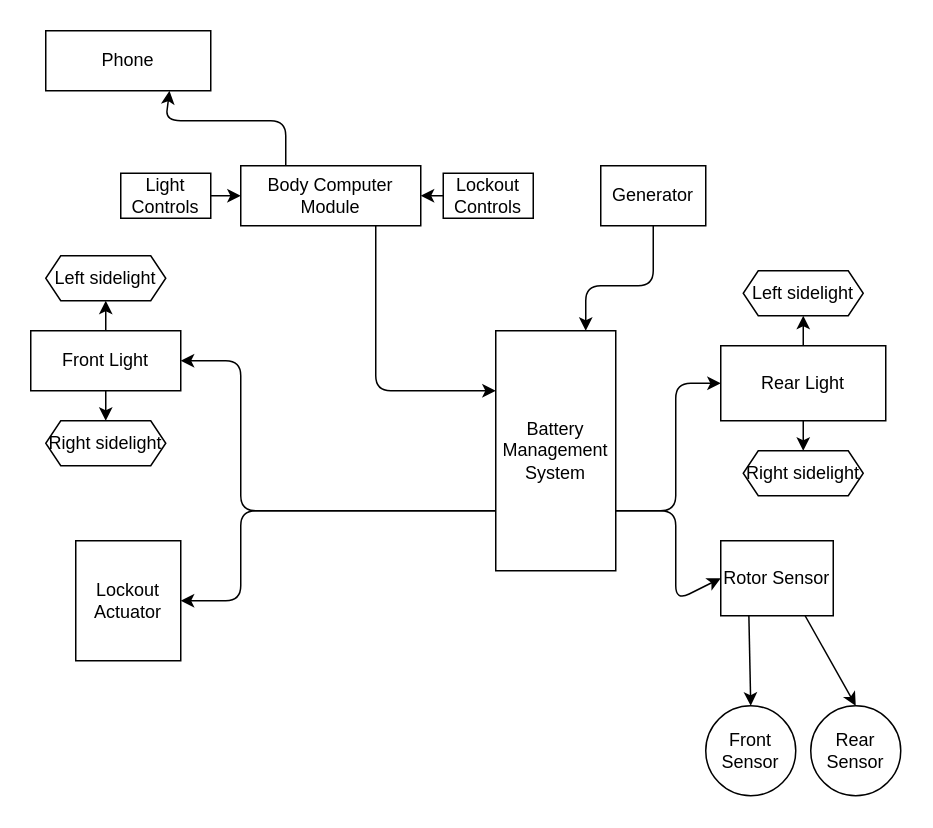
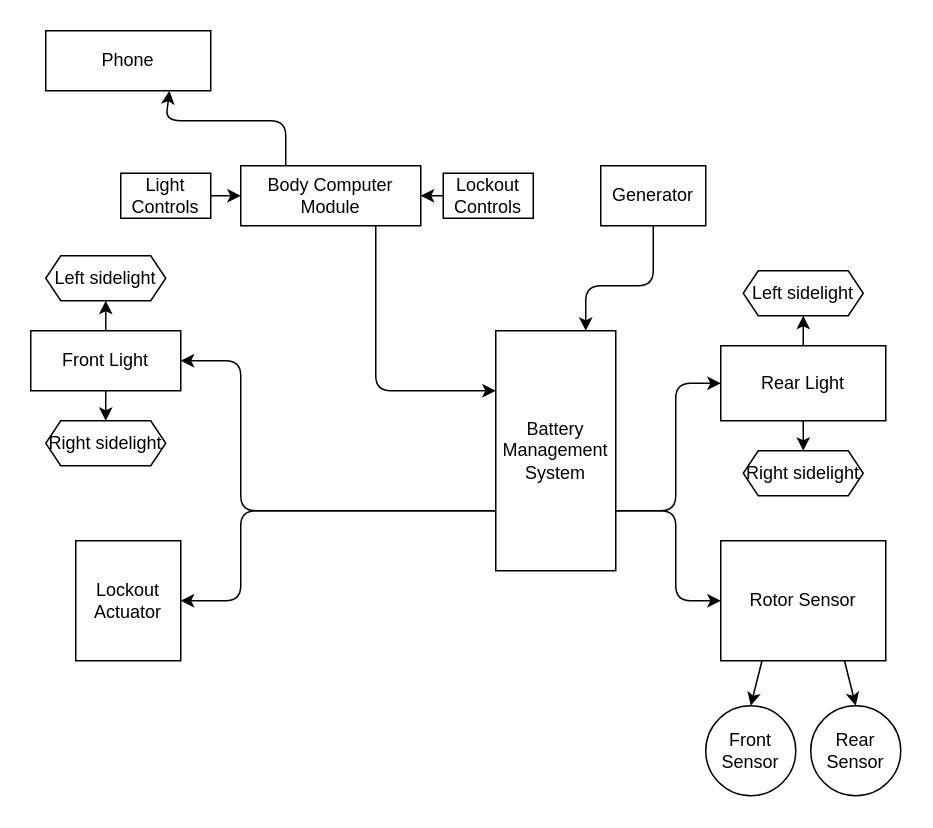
(777, 578) -> (803, 601)
